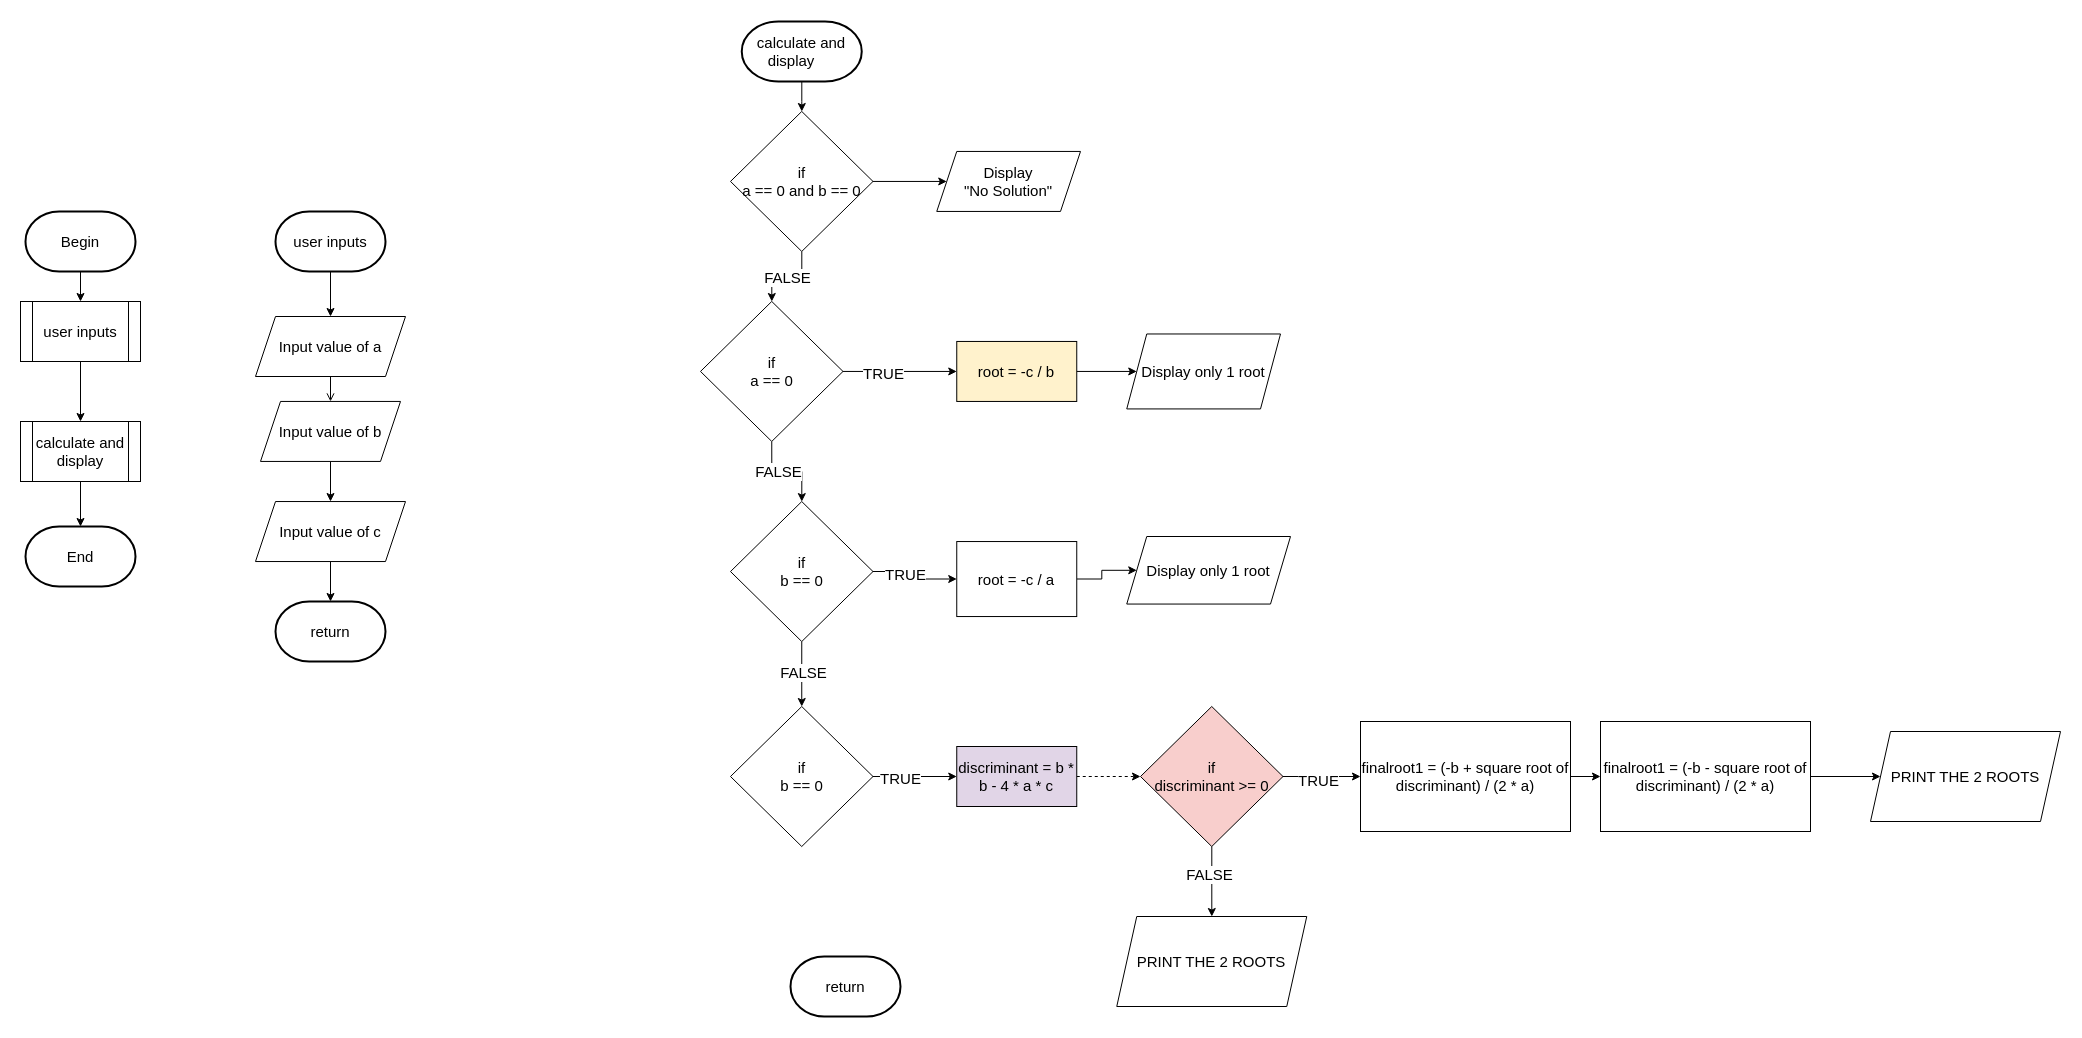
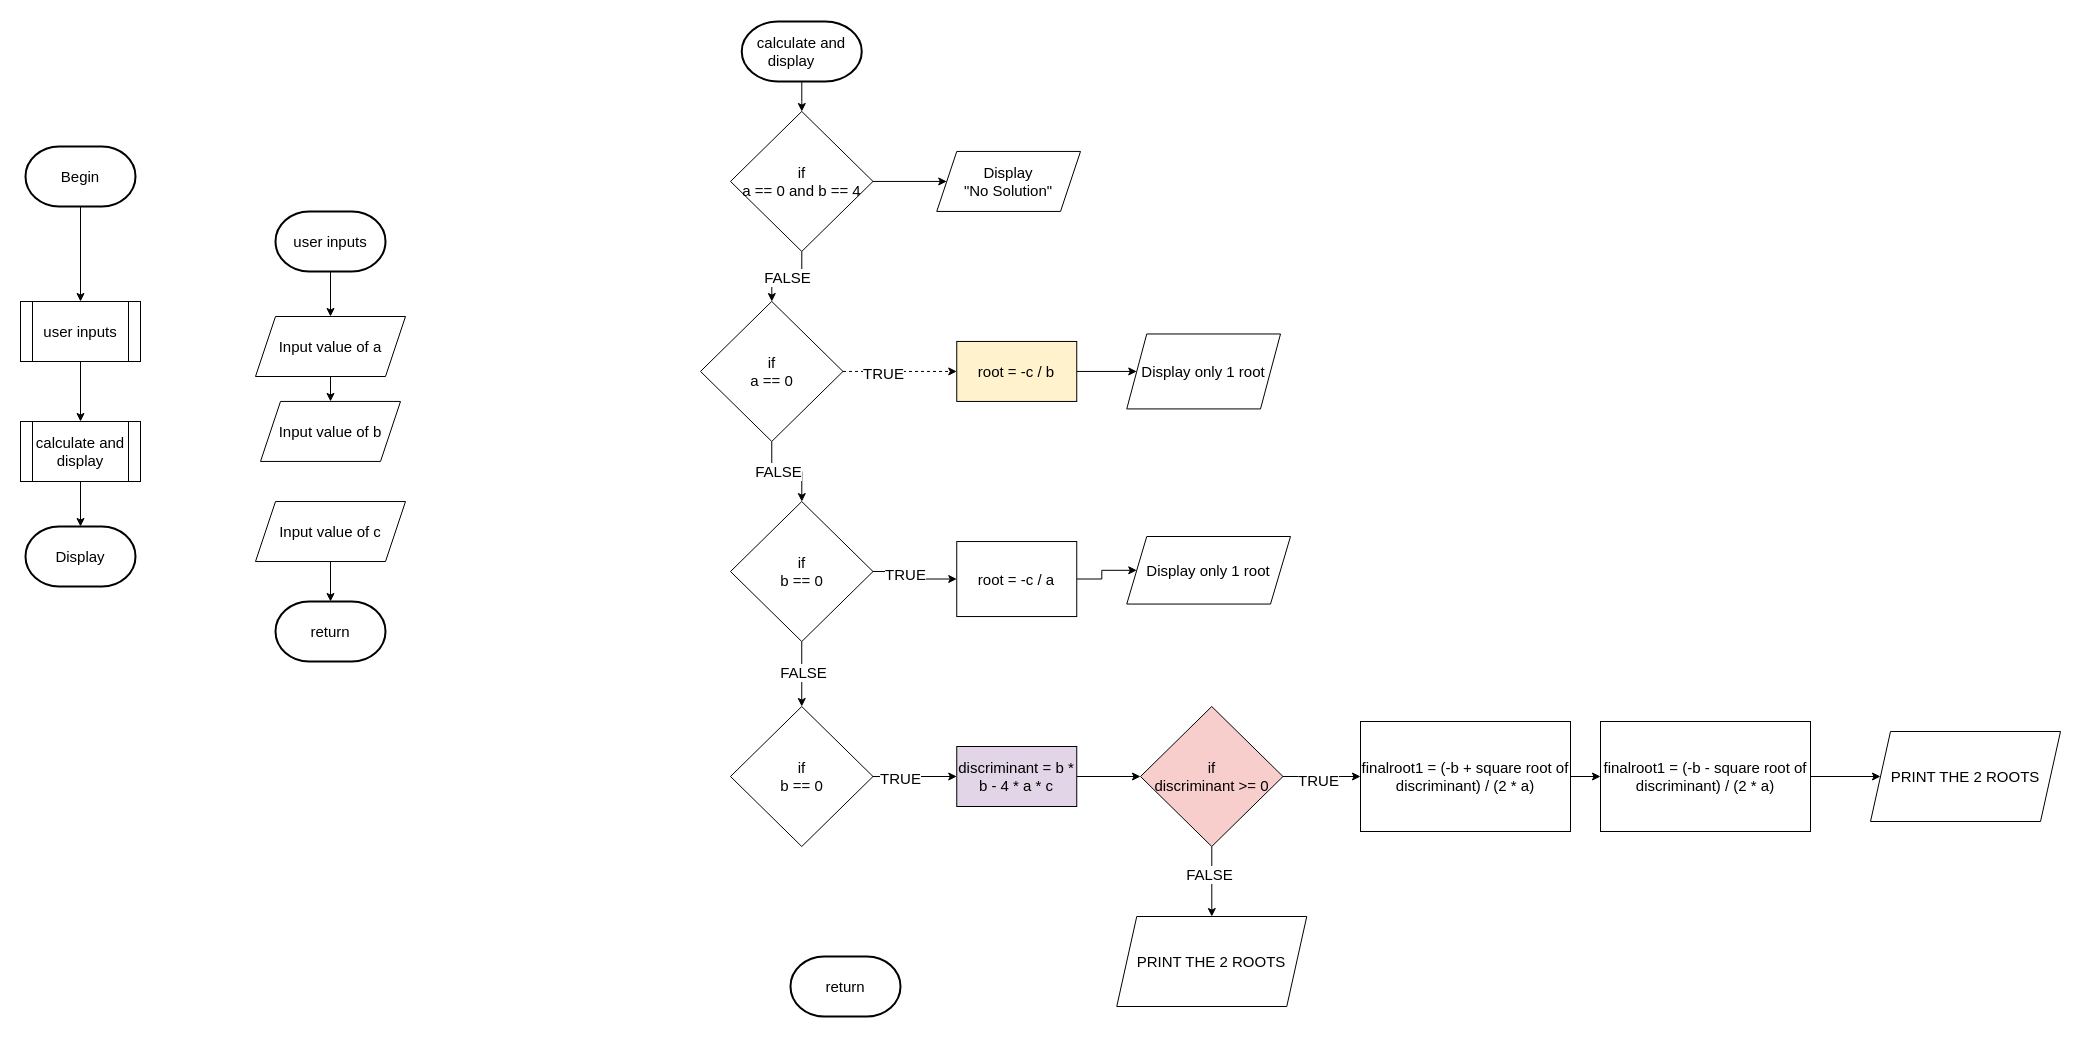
(802, 182) -> (802, 182)
(81, 242) -> (81, 177)
(927, 371) -> (927, 371)
(331, 395) -> (331, 393)
(331, 478) -> none
(81, 557) -> (81, 557)
(1105, 777) -> (1105, 777)
